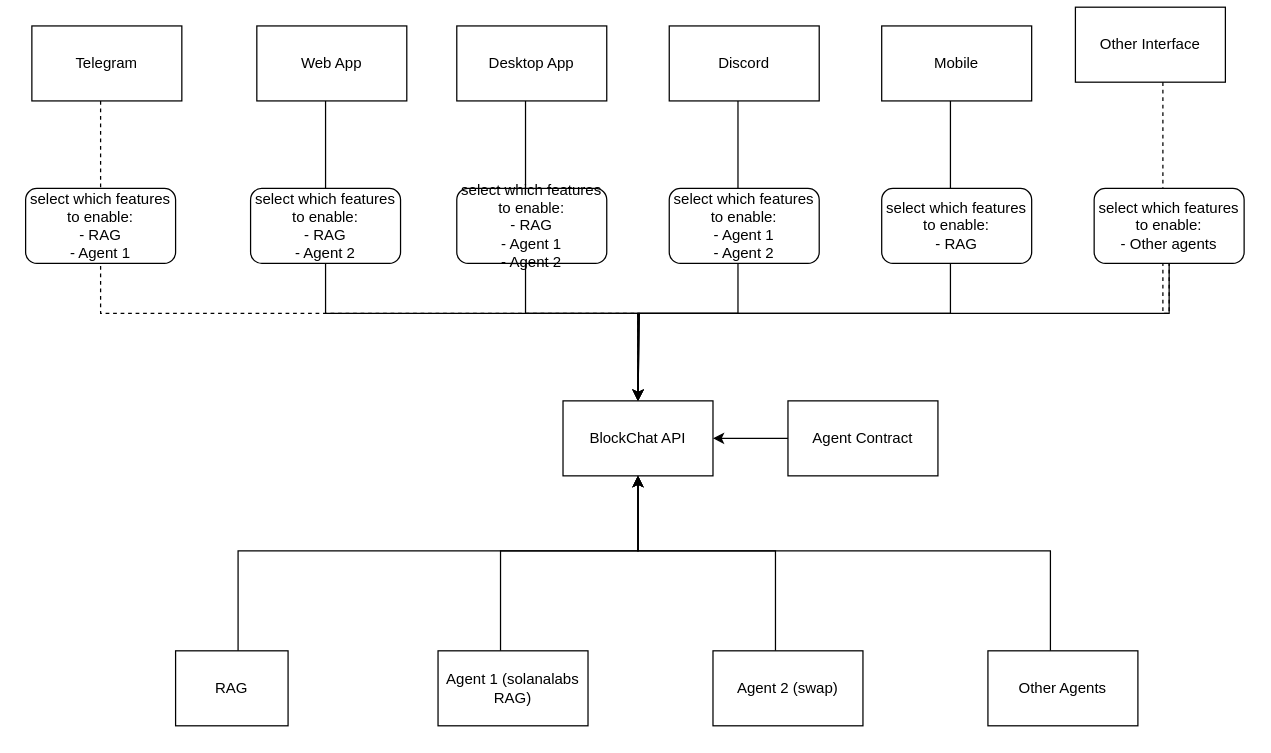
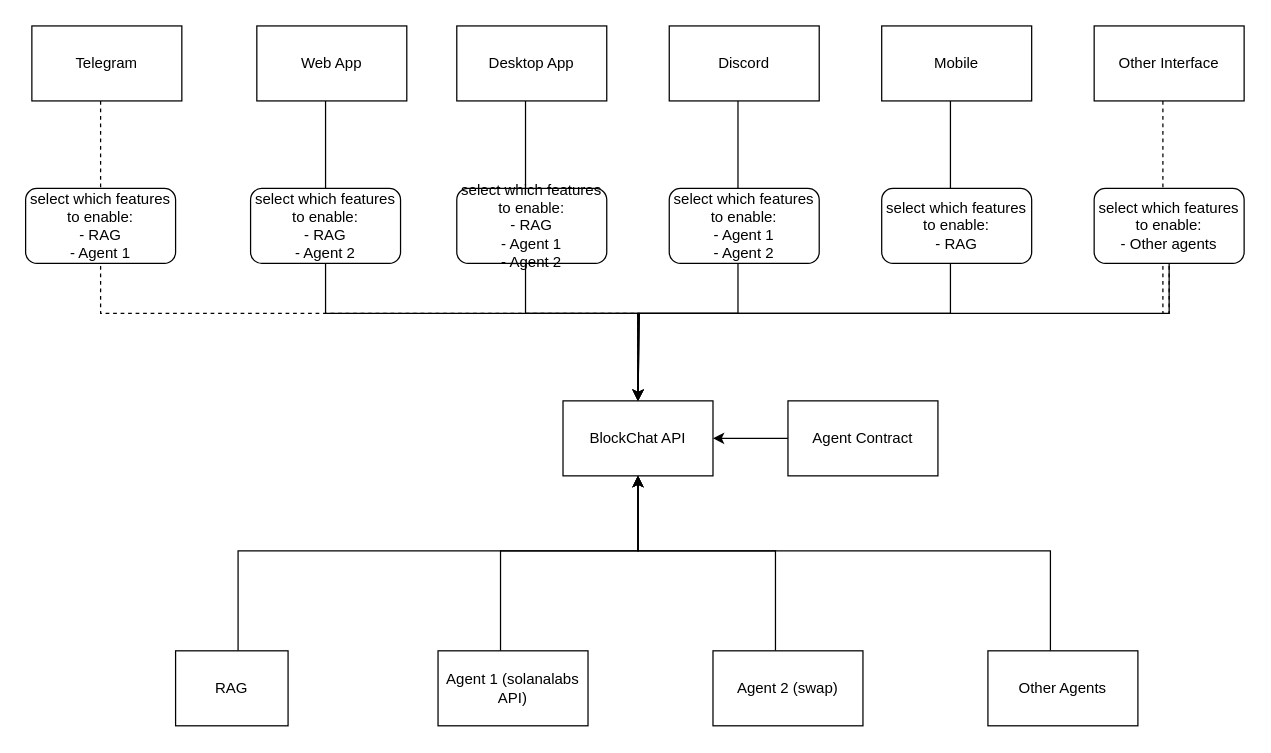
(1151, 44) -> (1169, 63)
(513, 688) -> (513, 688)
